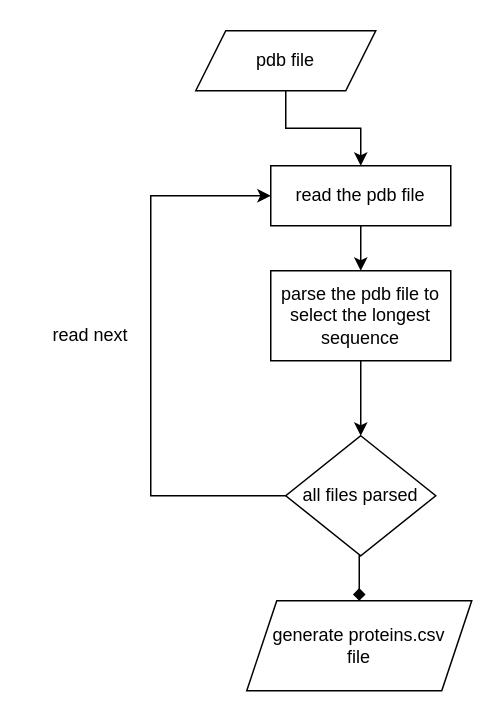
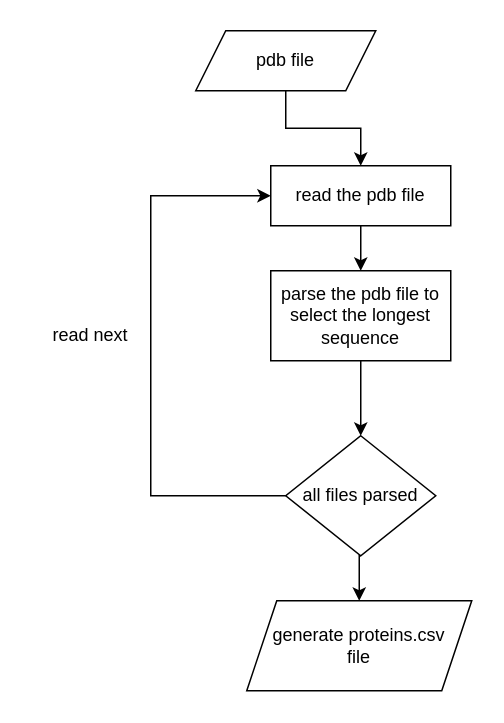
(359, 588) -> (359, 589)
